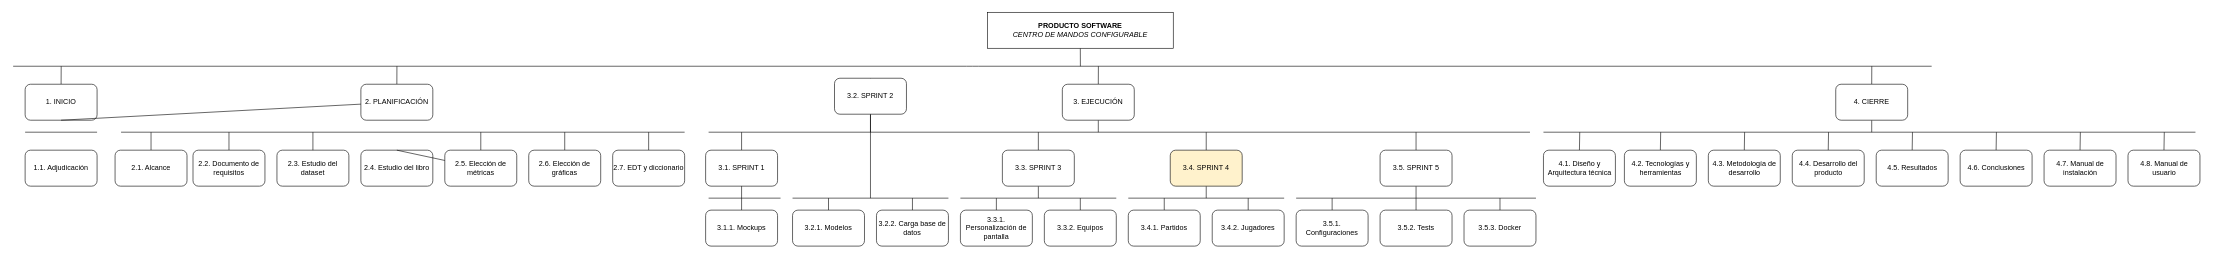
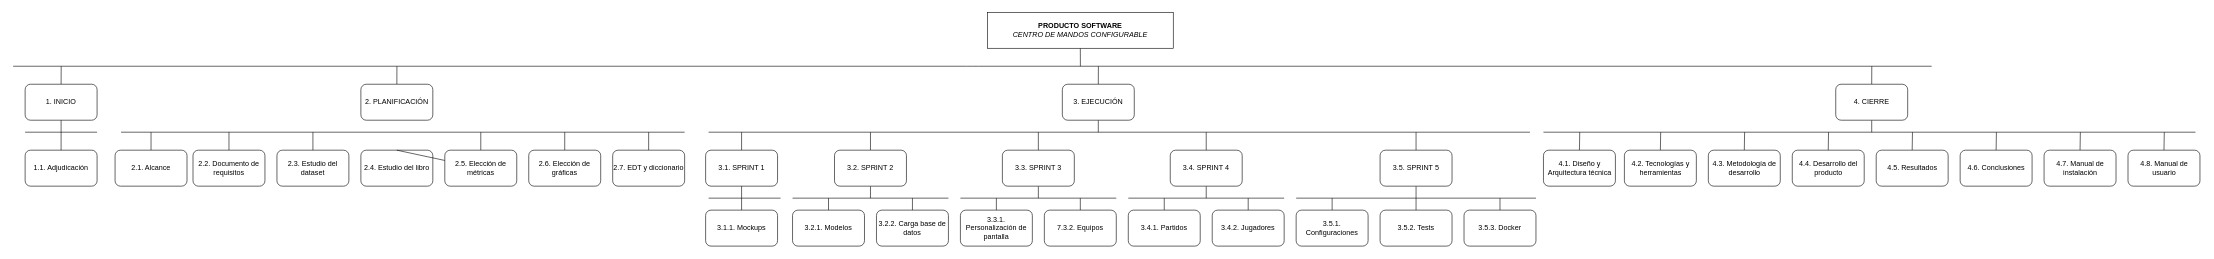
(870, 96) -> (870, 168)
(210, 112) -> (60, 135)
(1206, 168) -> (1206, 168)
(1080, 228) -> (1080, 228)
